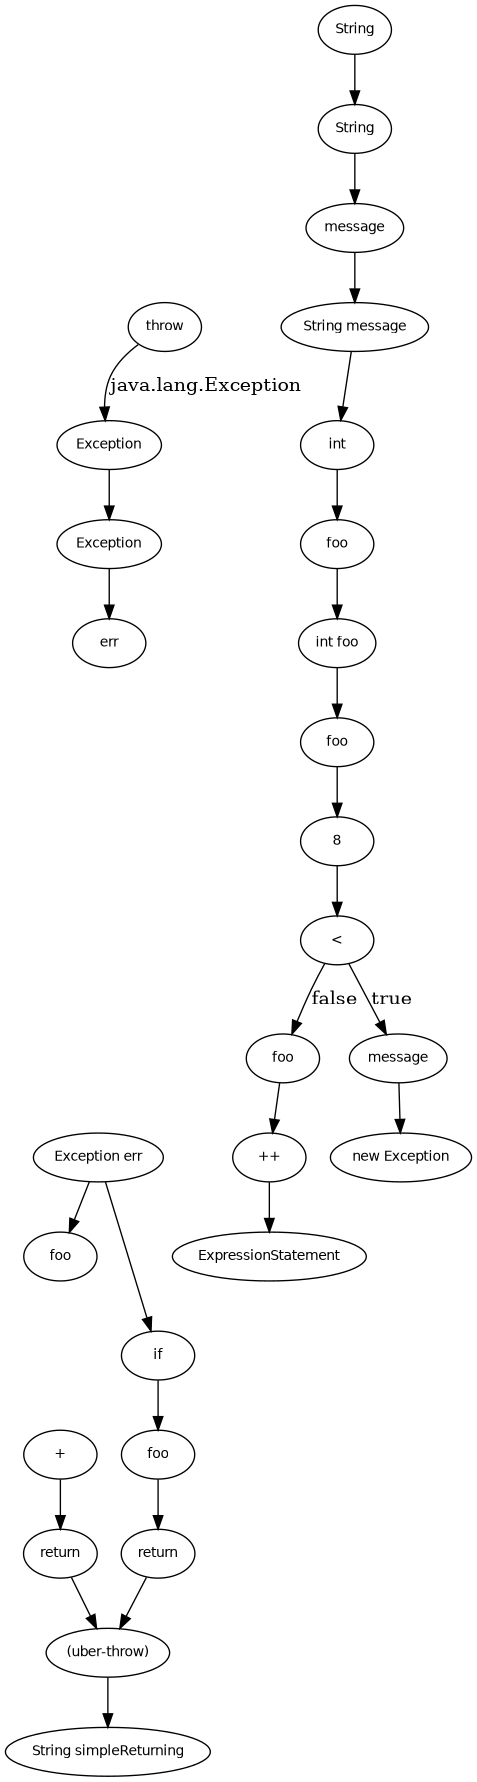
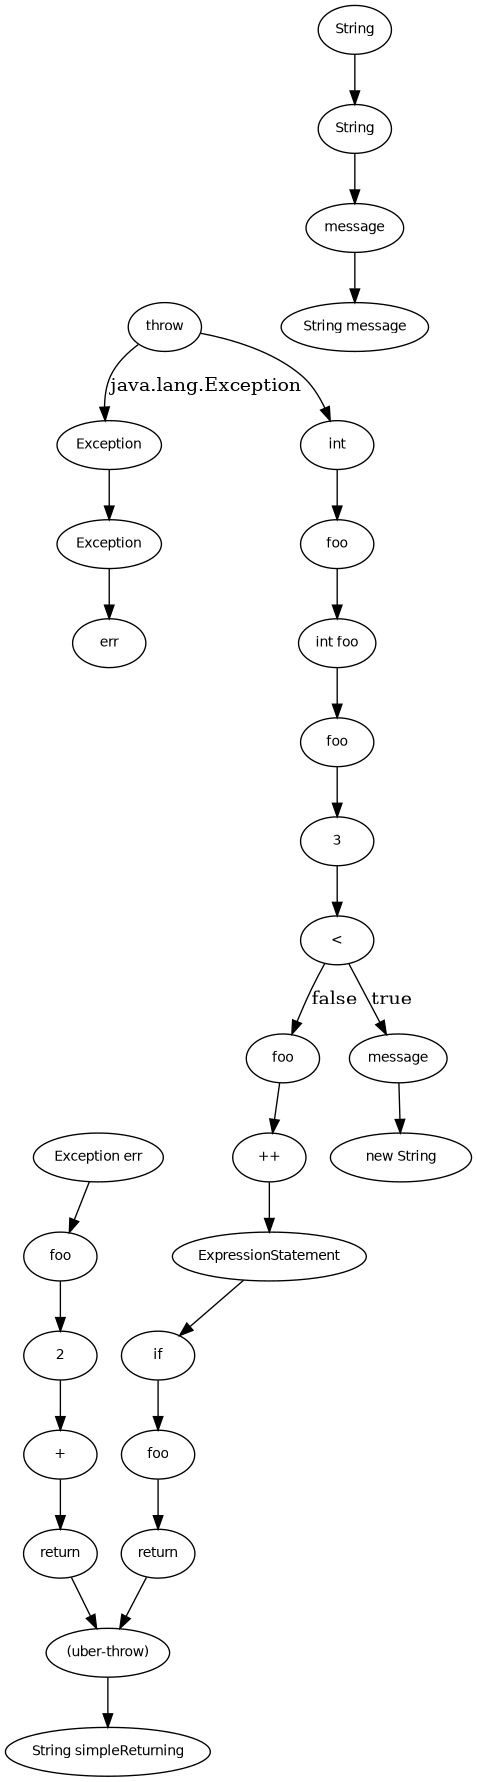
(347, 379) -> (272, 356)
(337, 841) -> (337, 841)
(401, 1157) -> (401, 1157)
(126, 1250) -> (217, 1303)
none -> (60, 1356)
